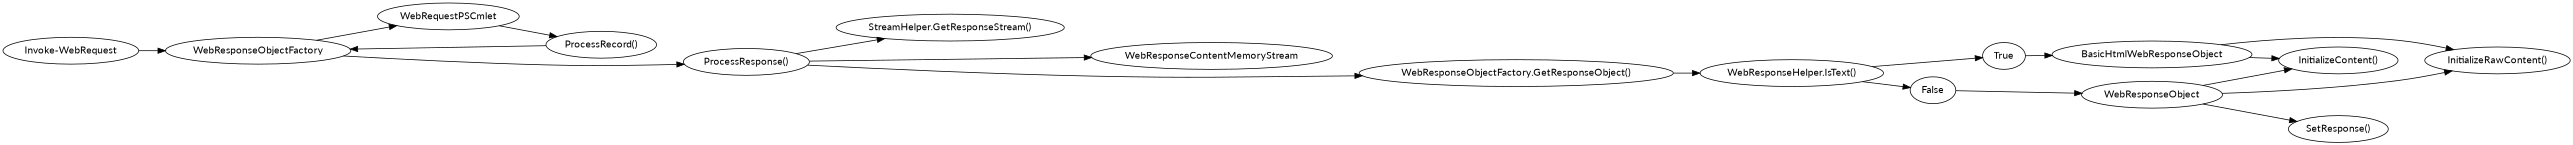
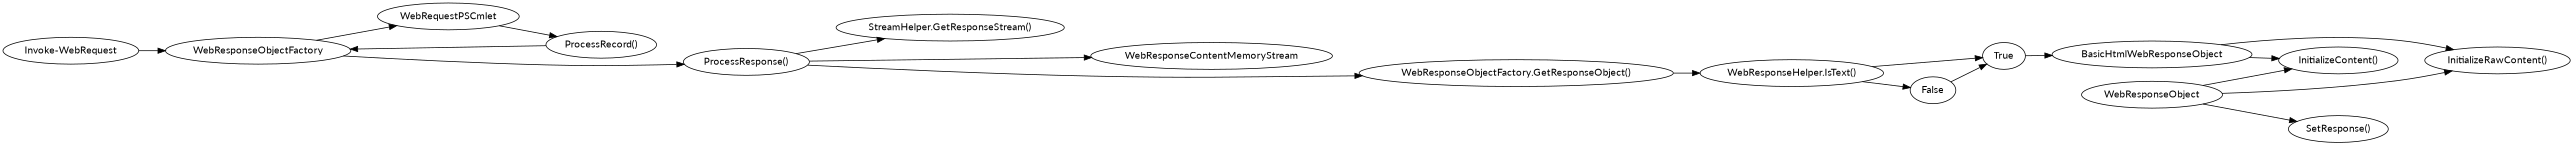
(2015, 92) -> (1965, 75)
